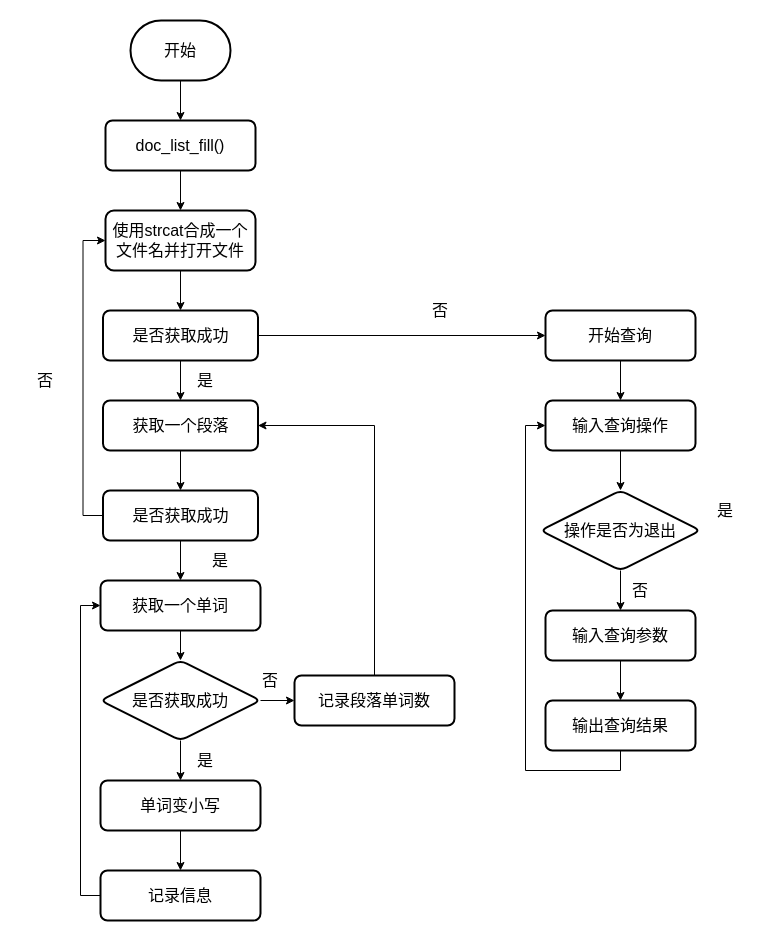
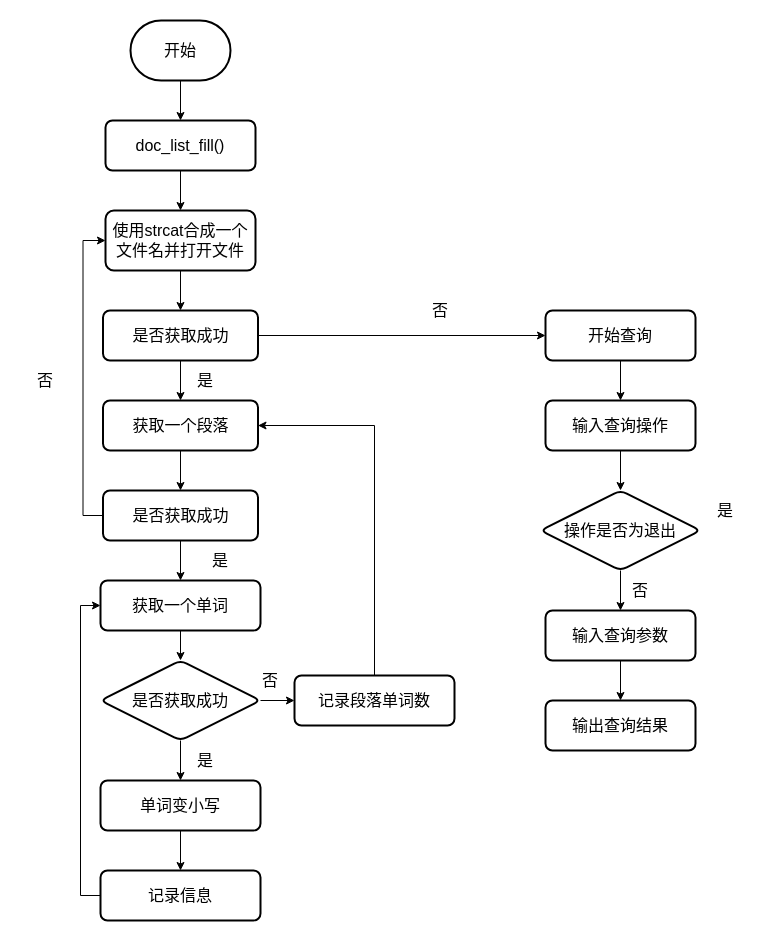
(526, 650) -> none
